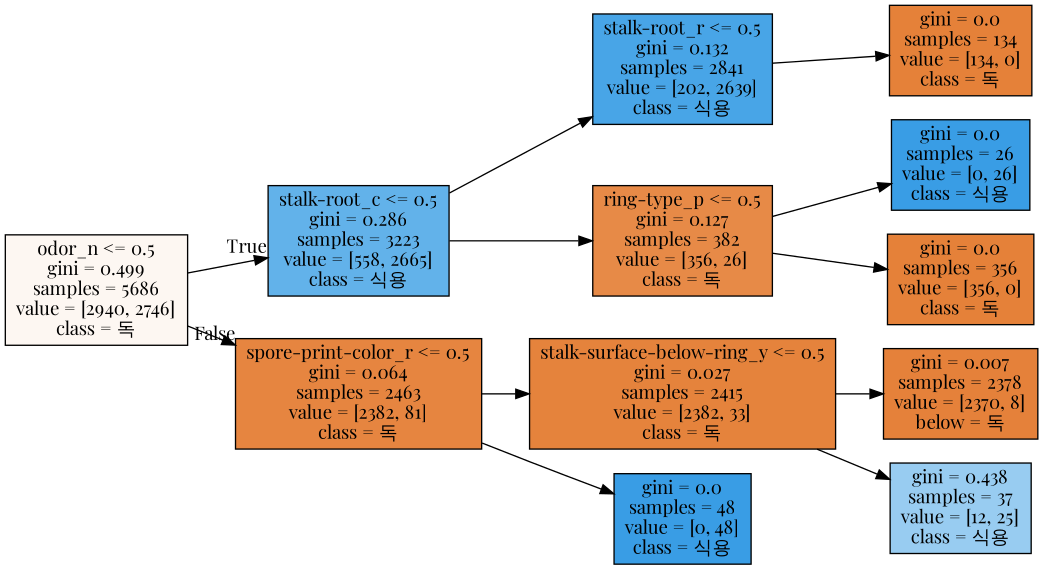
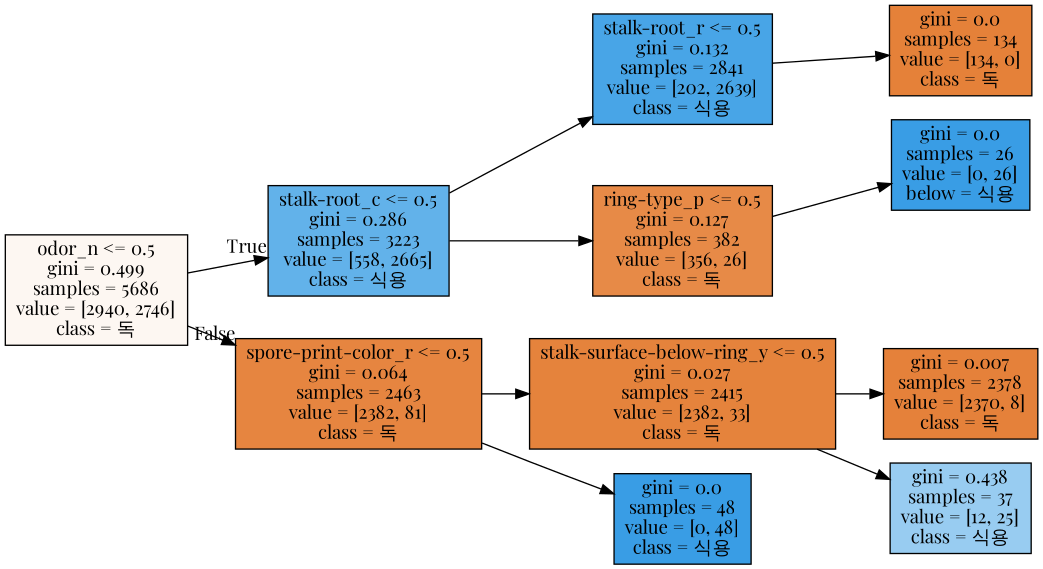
(961, 165) -> (961, 165)
(961, 279) -> none
(961, 394) -> (961, 394)
